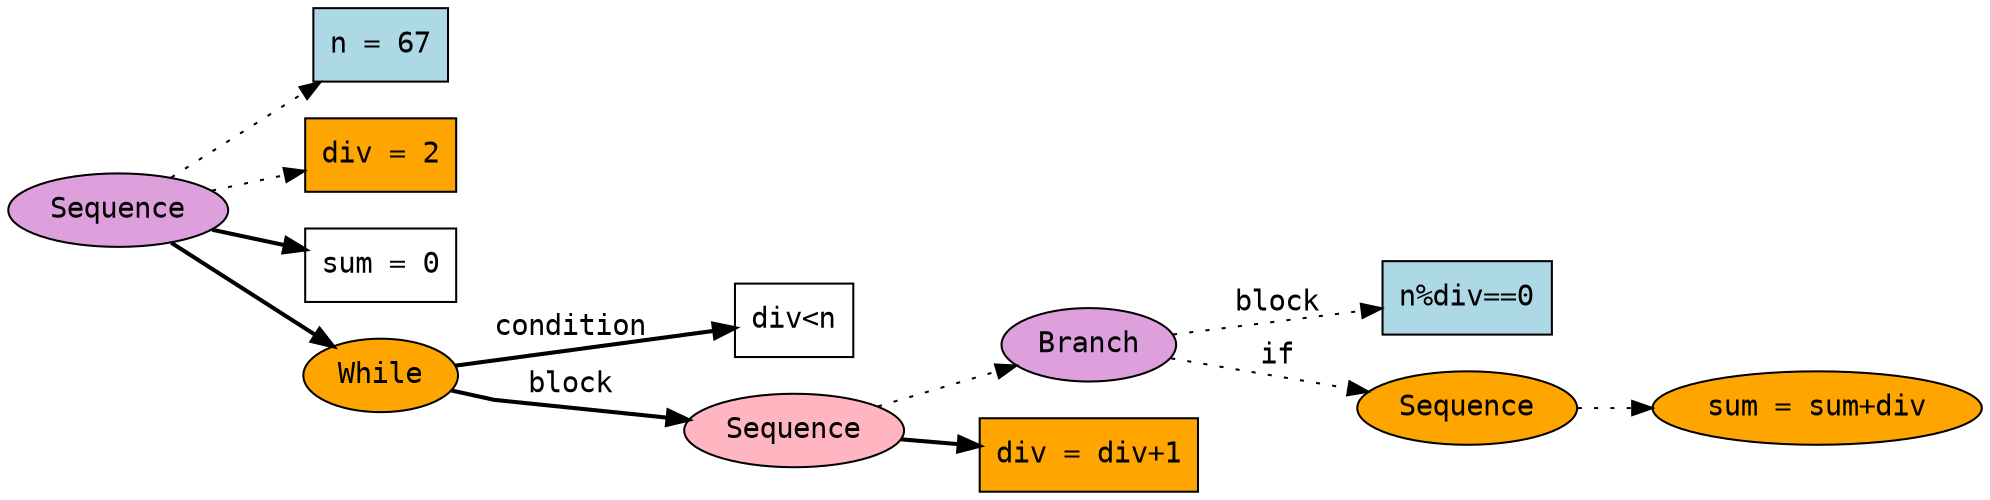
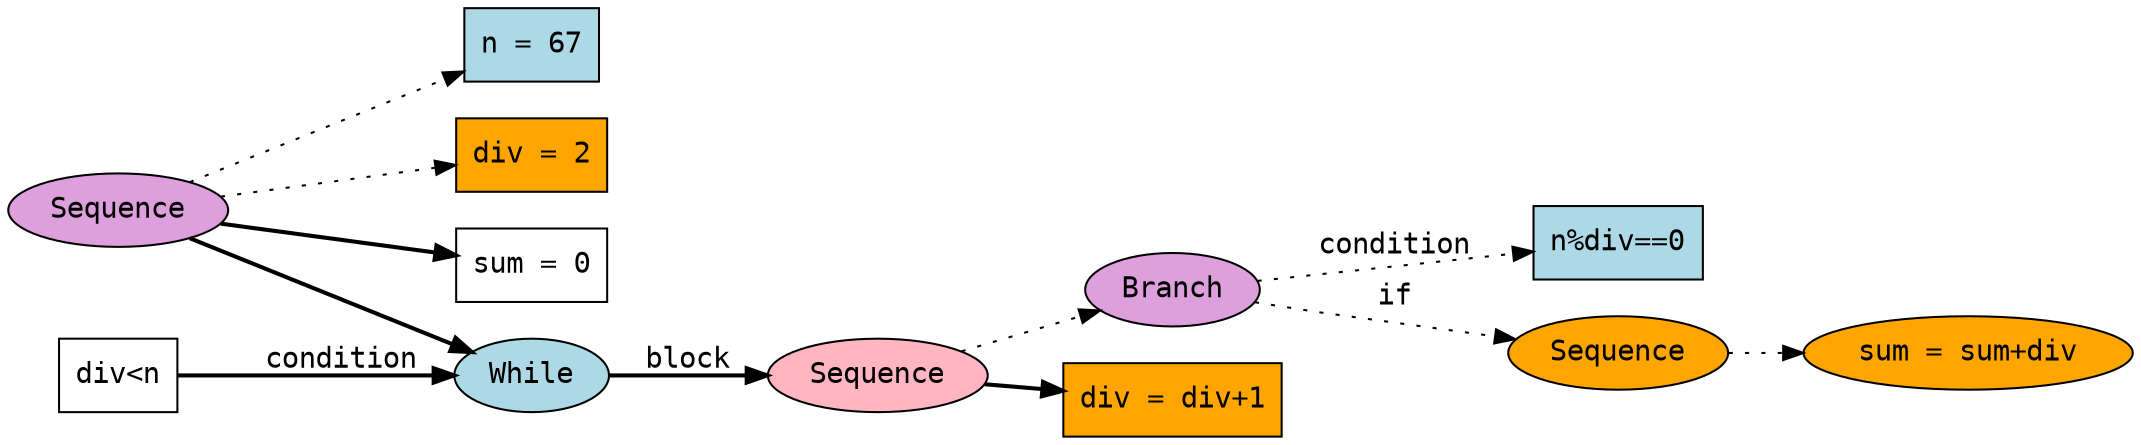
(1278, 303) -> (1395, 246)
(584, 348) -> (306, 375)
(381, 375) -> (532, 375)
